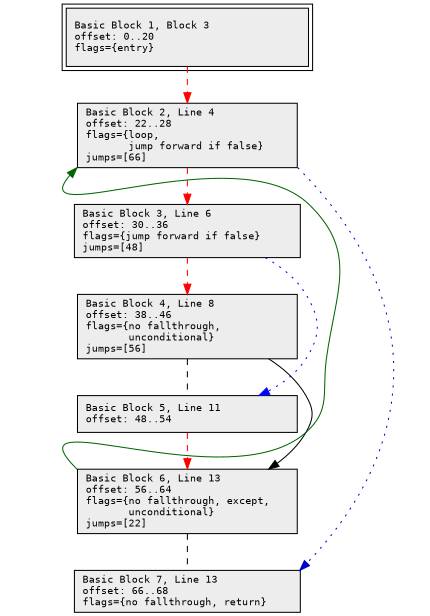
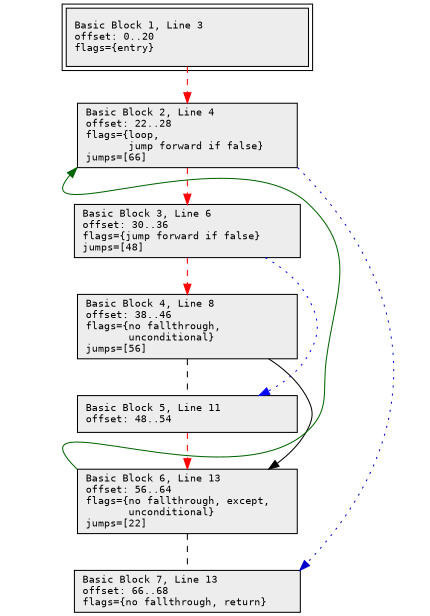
(187, 37) -> (187, 37)
